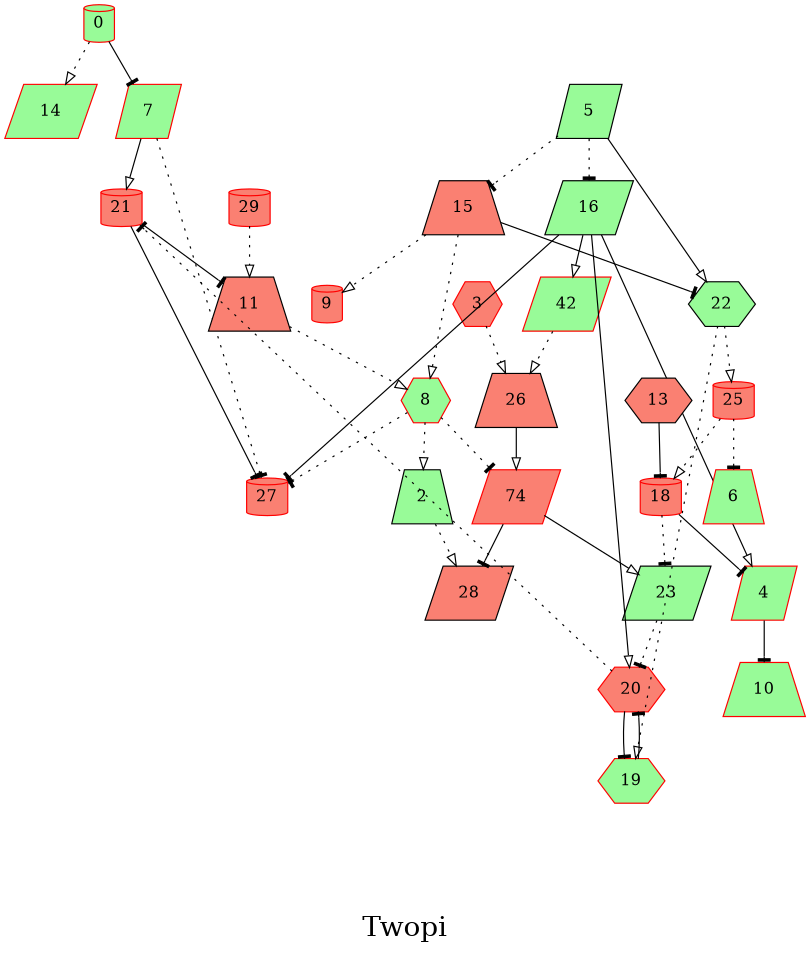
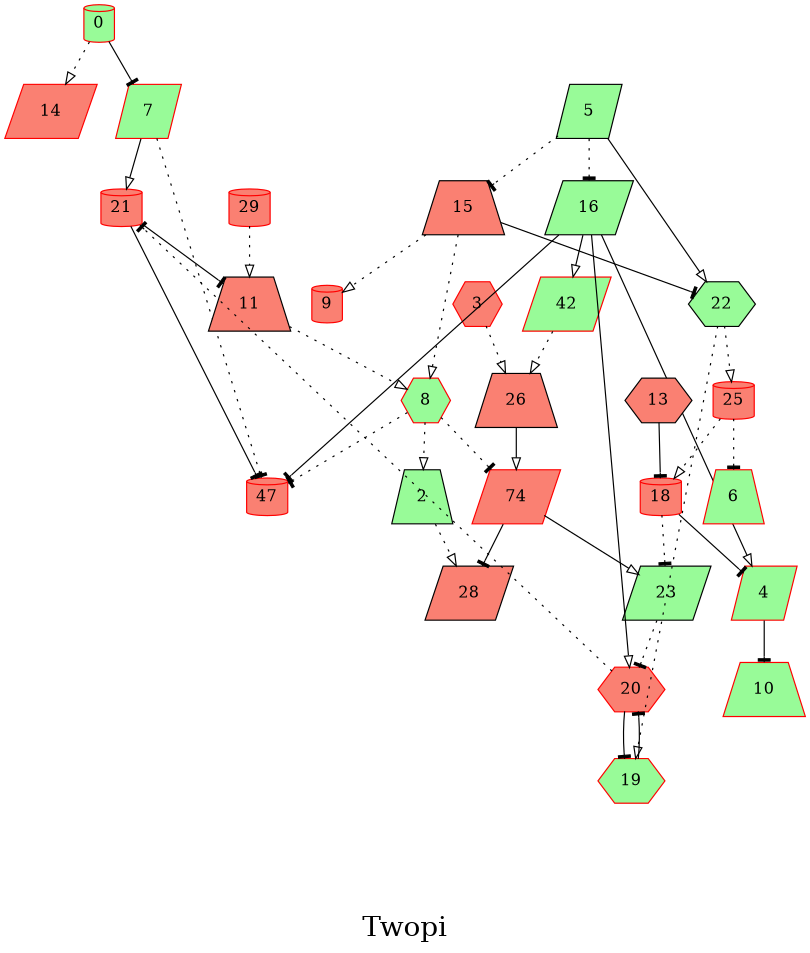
(51, 111) -> (51, 111)
(267, 497) -> (267, 497)
